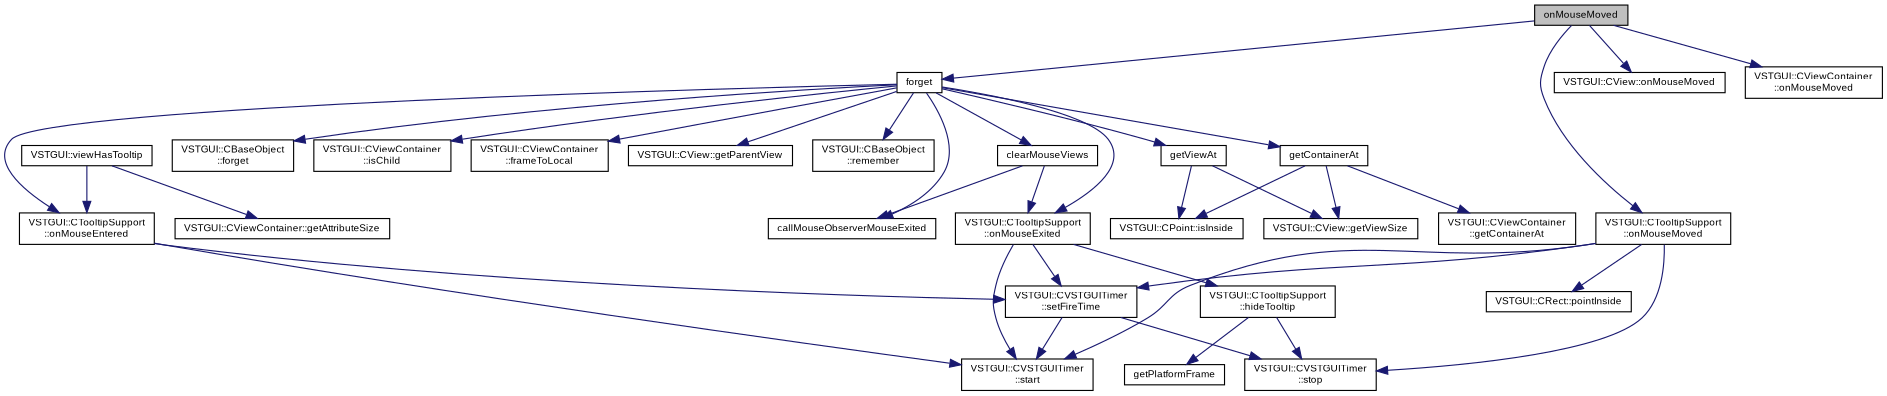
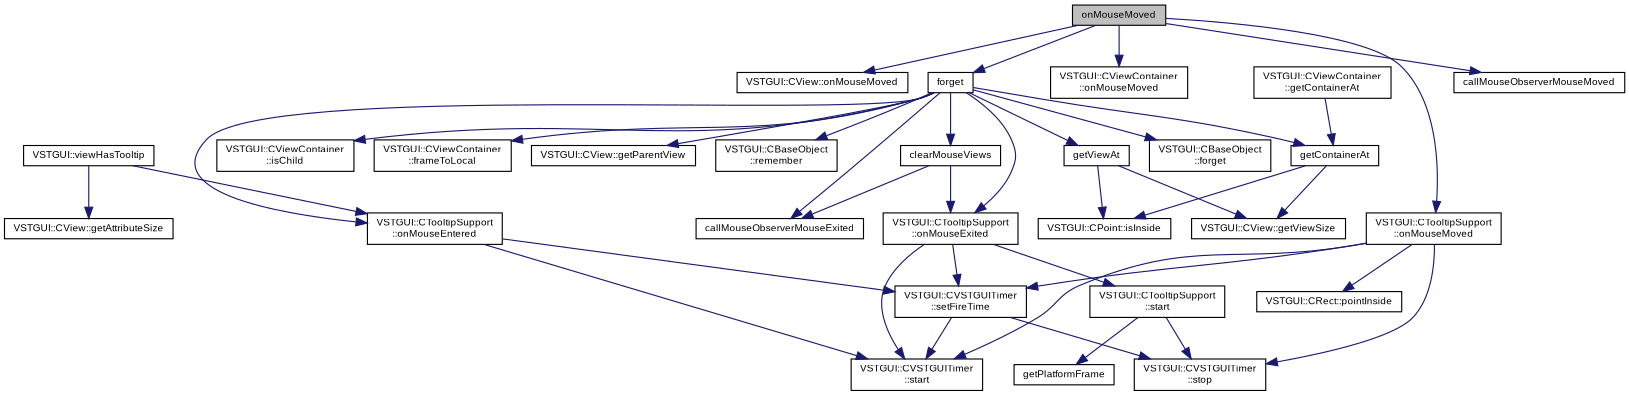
none -> (1539, 83)
(1403, 187) -> (1328, 116)
(282, 229) -> (89, 229)
(1268, 302) -> (1157, 302)
